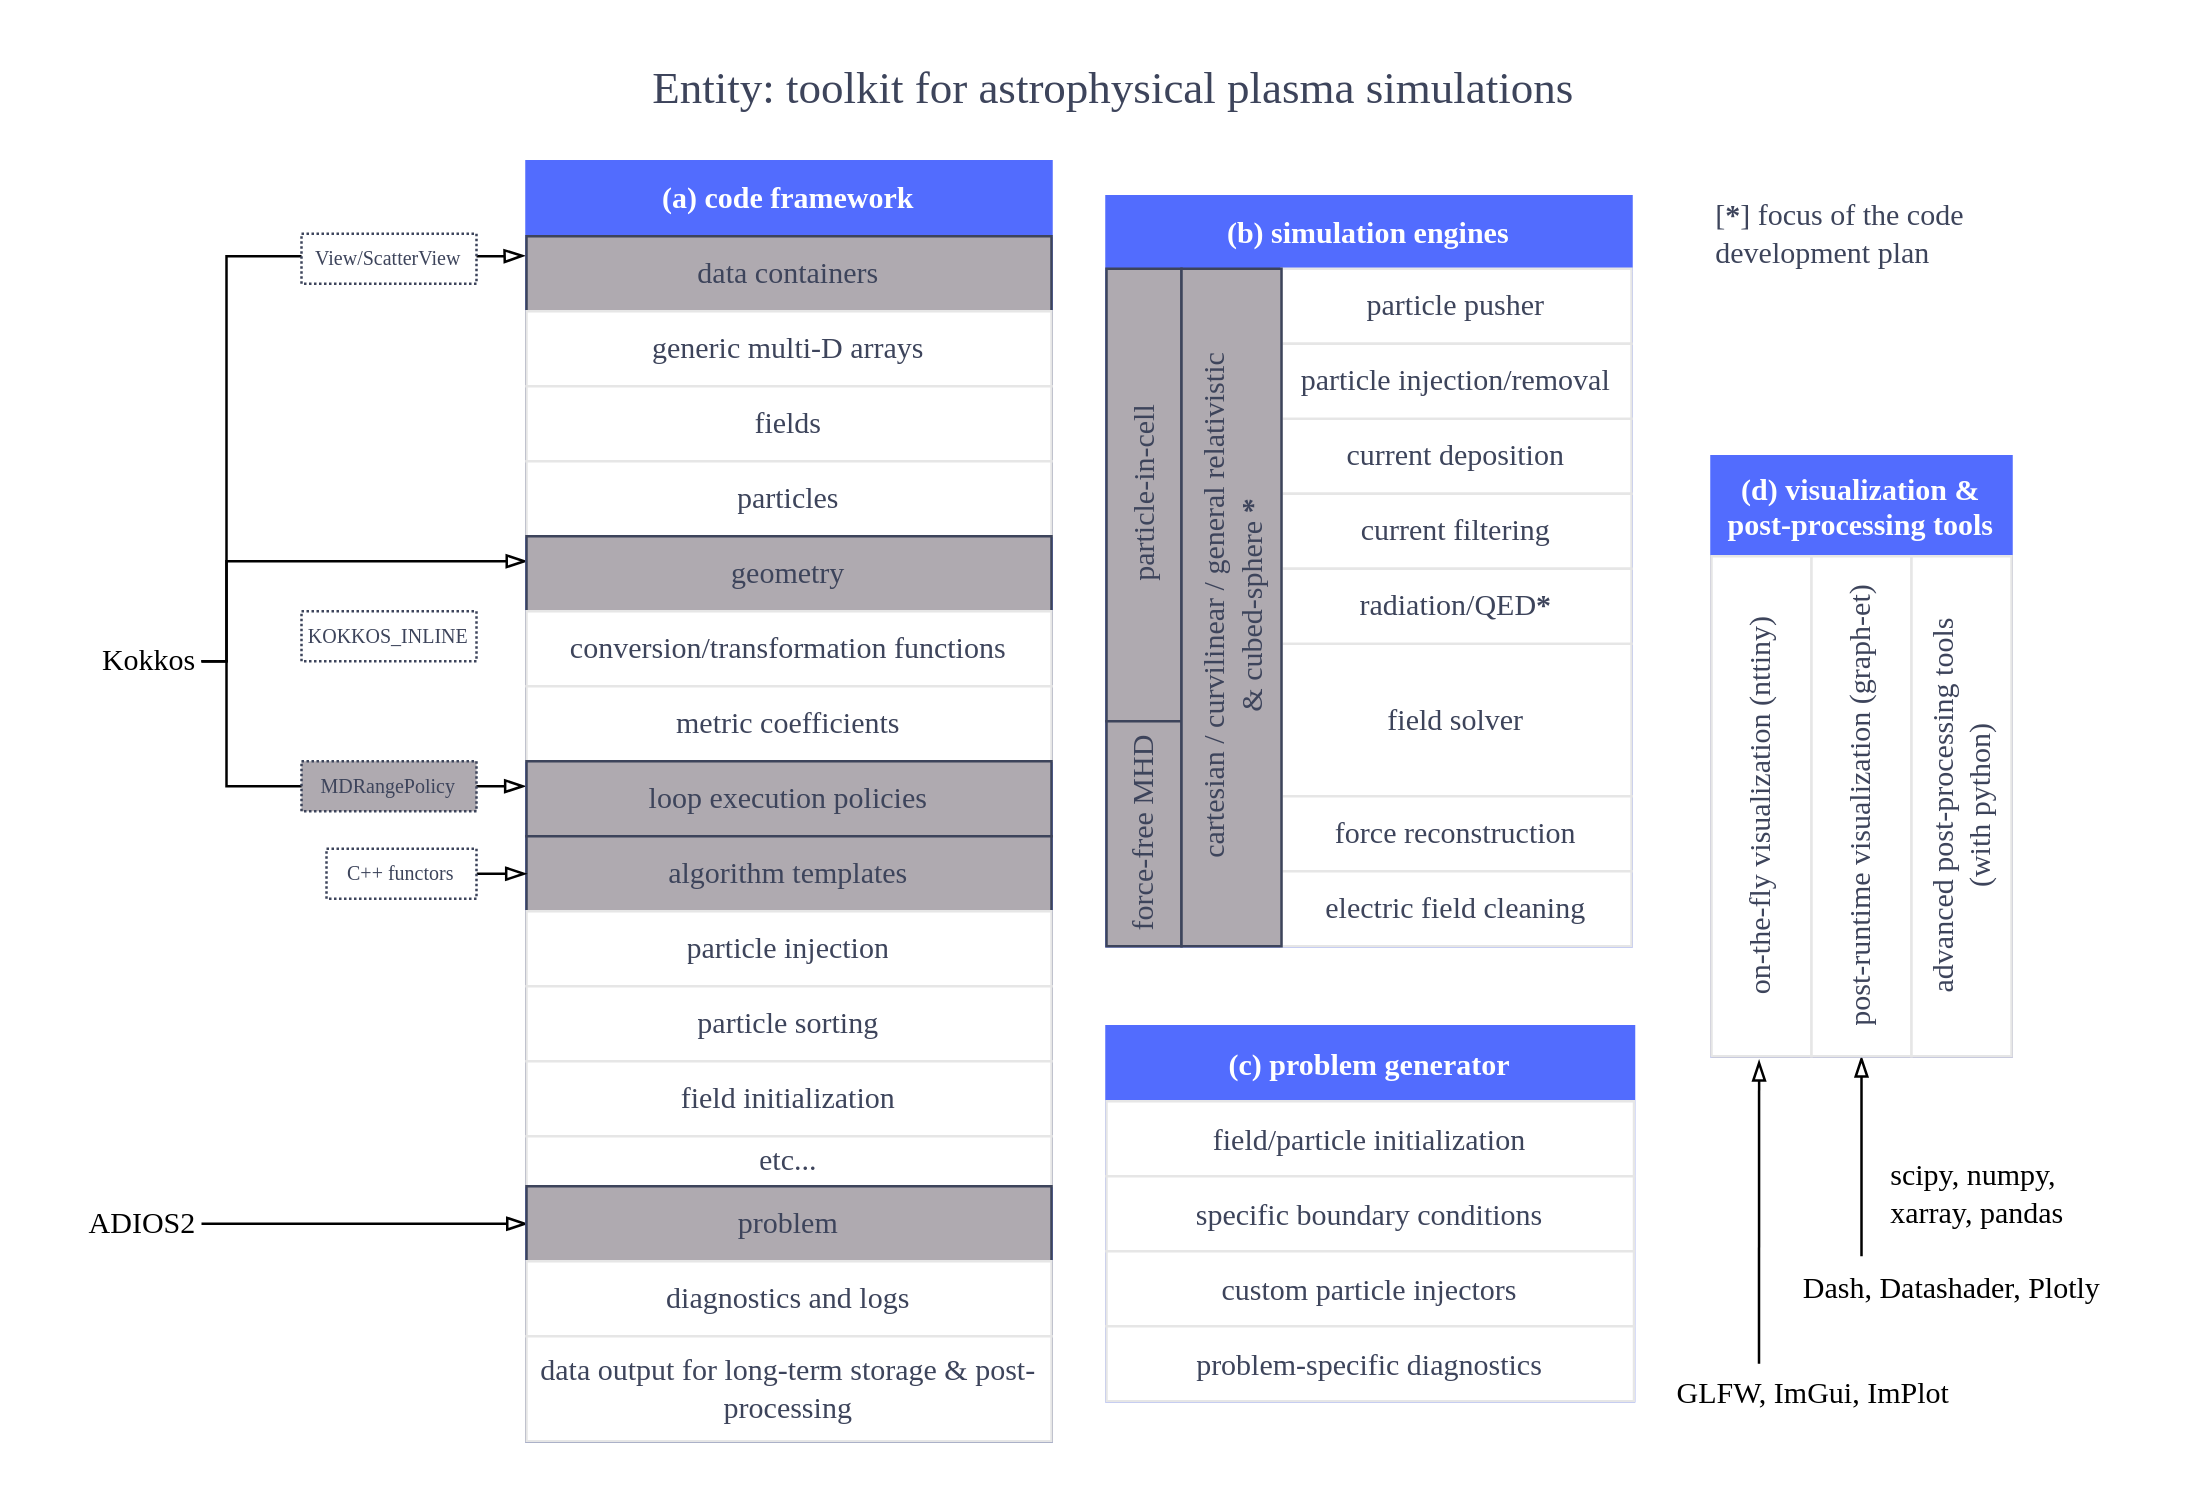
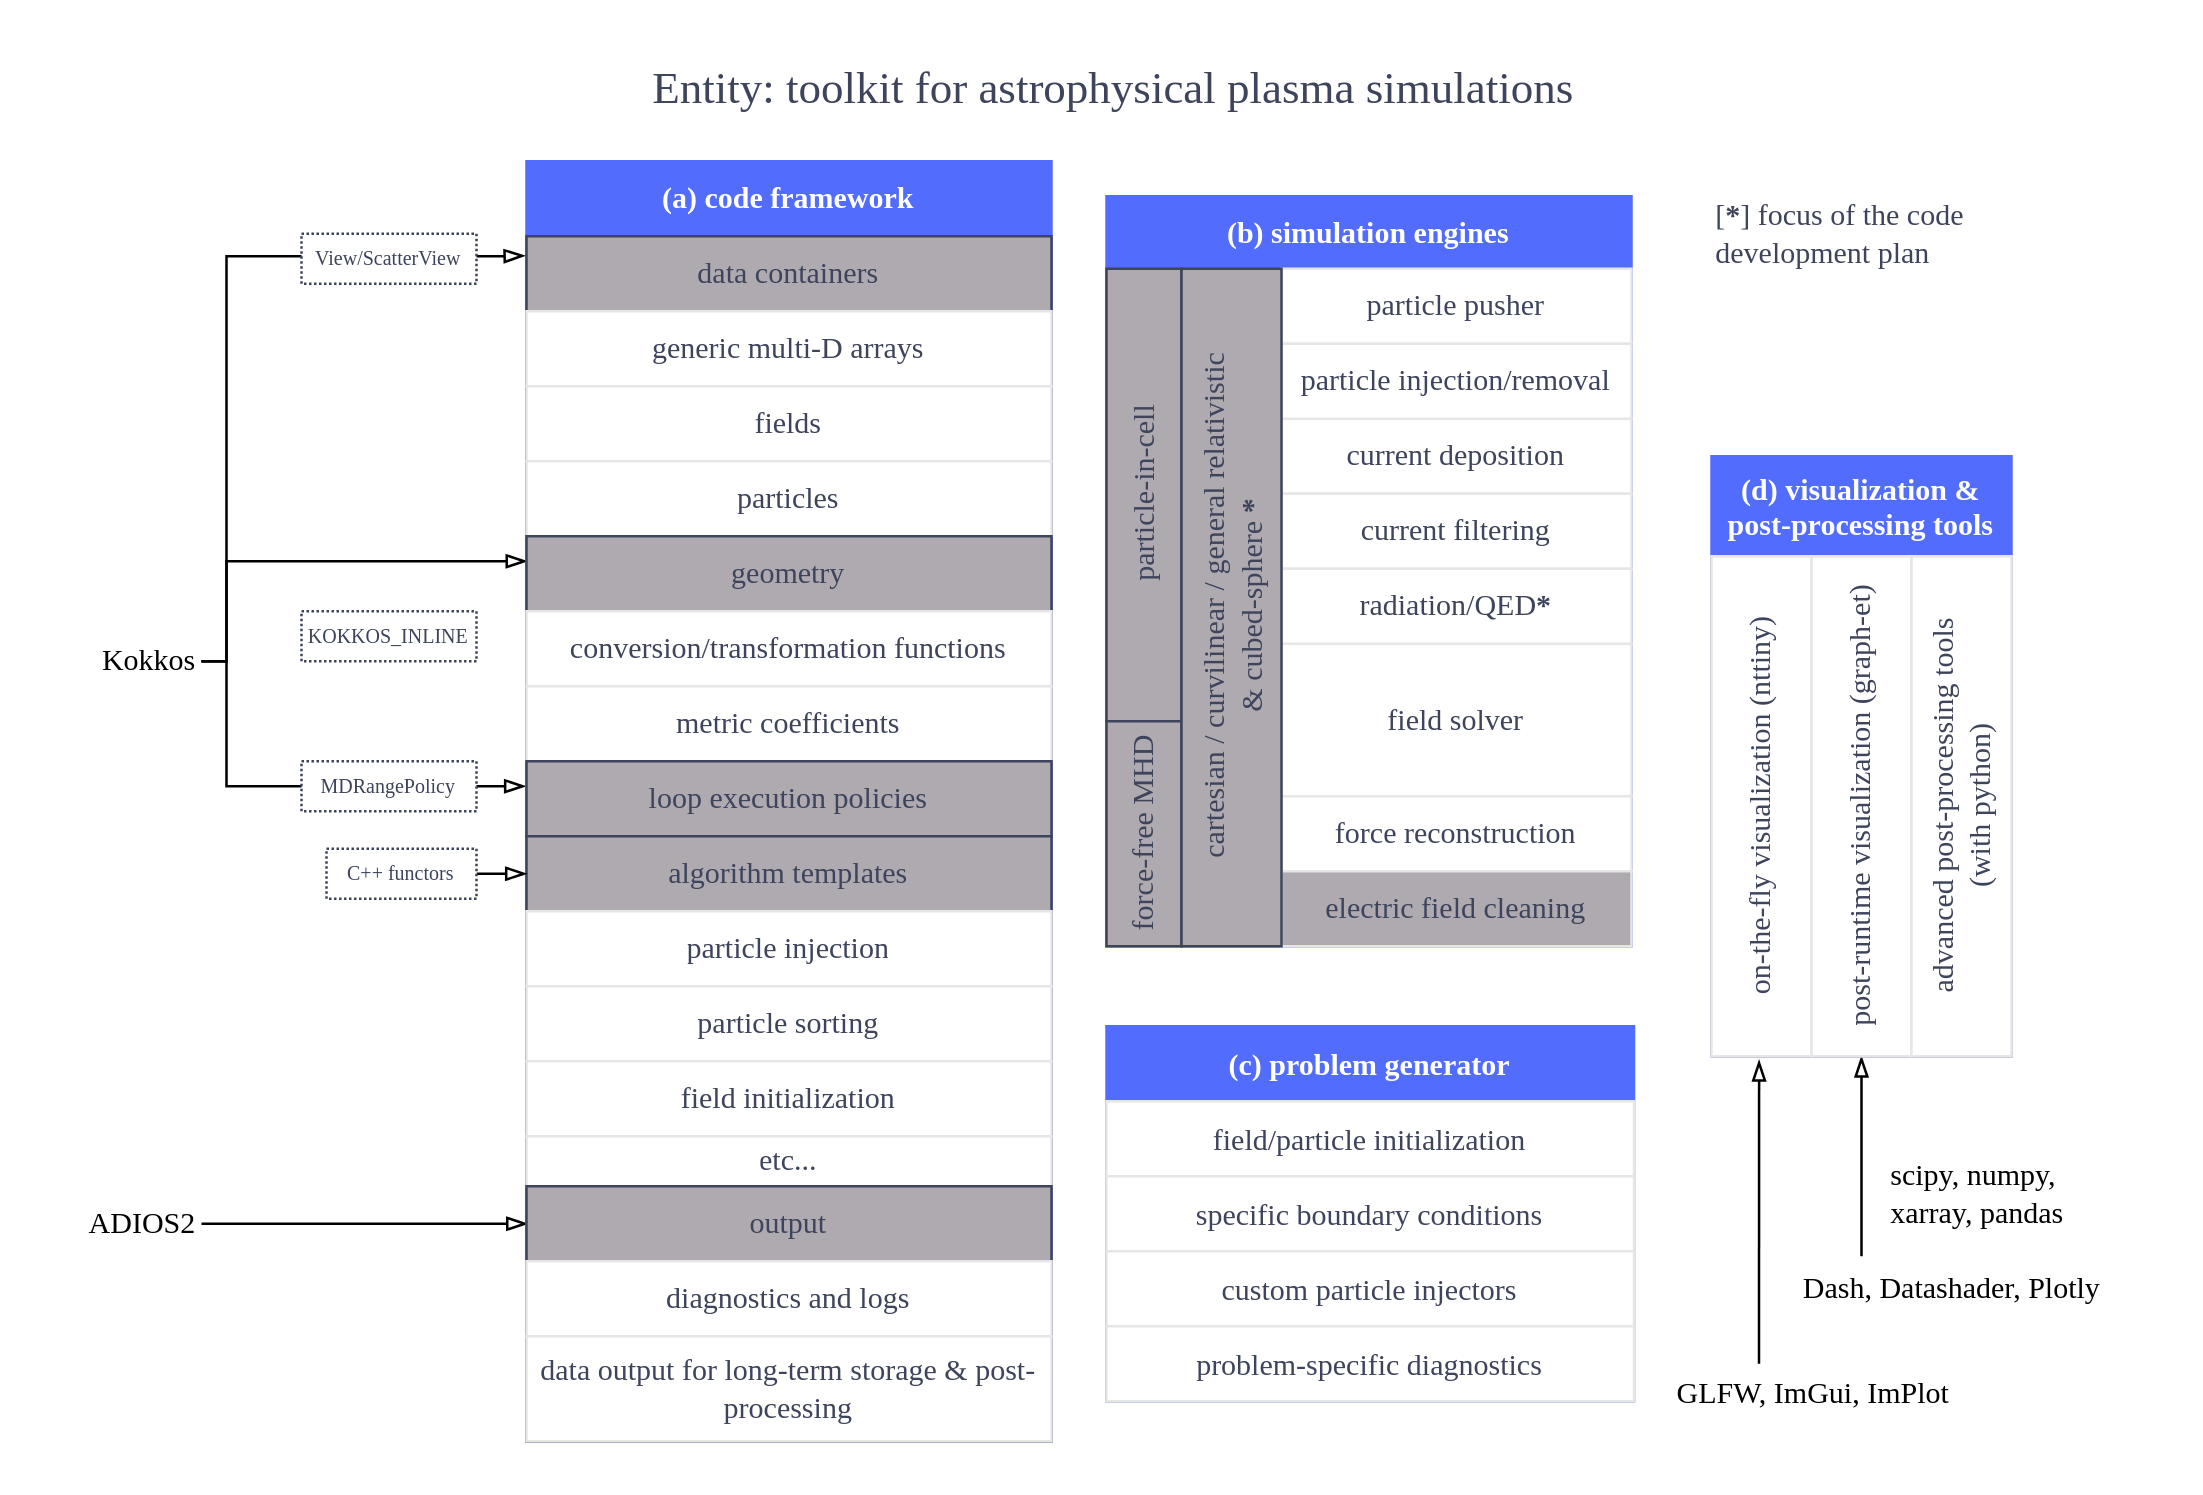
(389, 786) -> (389, 786)
(1456, 909) -> (1456, 909)
(789, 1224) -> (789, 1224)
